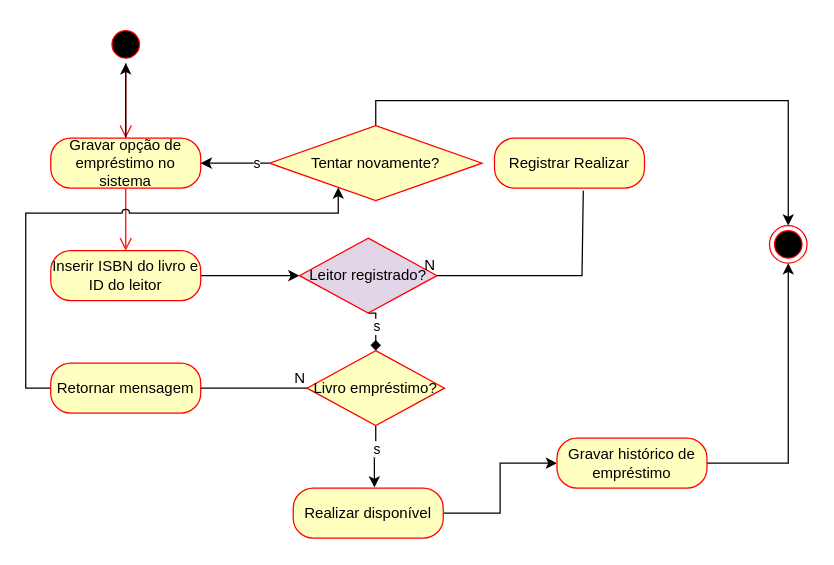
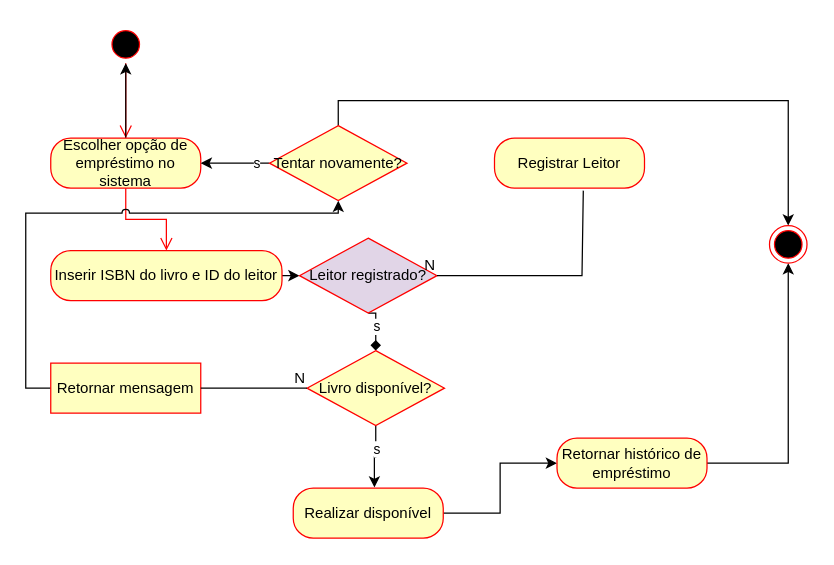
(126, 163) -> (126, 163)
(376, 163) -> (338, 163)
(569, 163) -> (569, 163)
(126, 276) -> (166, 276)
(126, 388) -> (126, 388)
(376, 388) -> (376, 388)
(632, 463) -> (632, 463)
